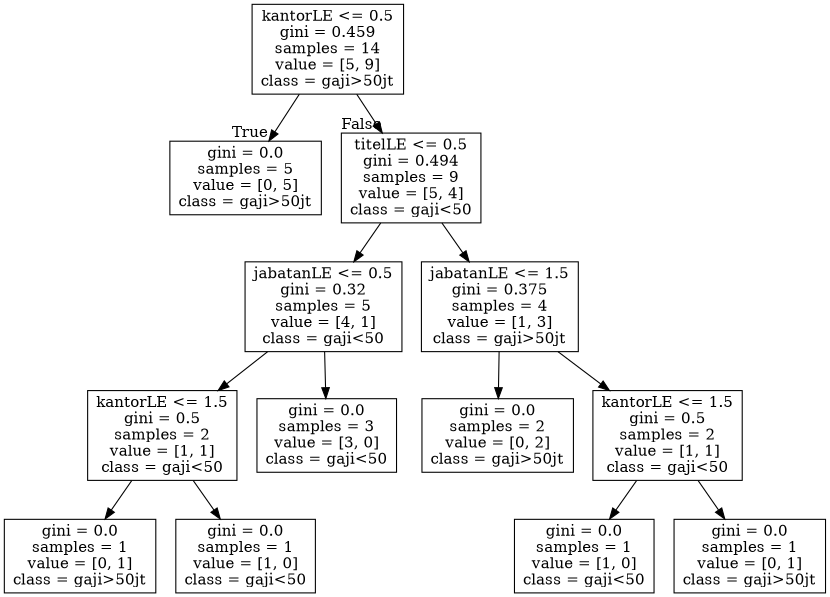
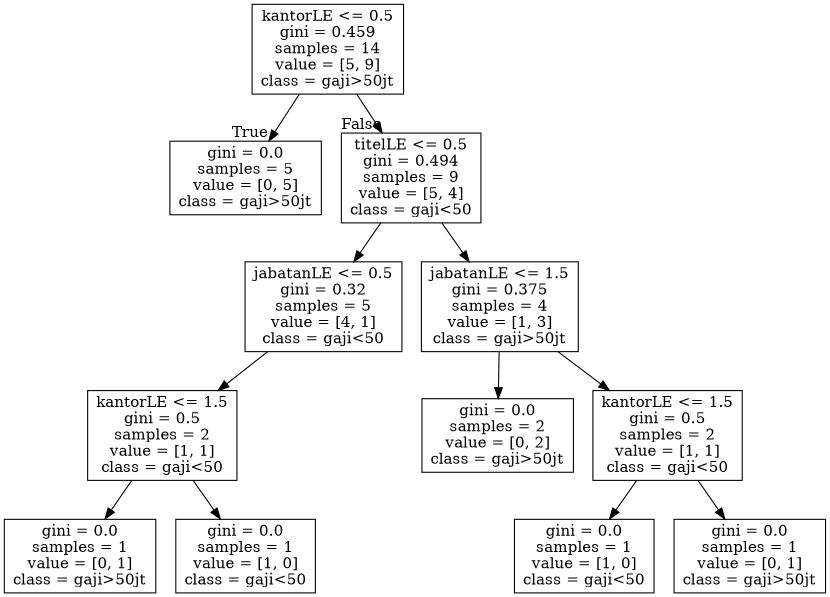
(327, 435) -> none
